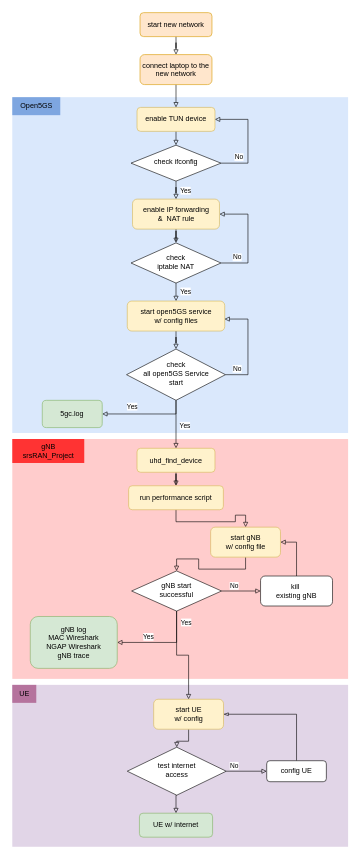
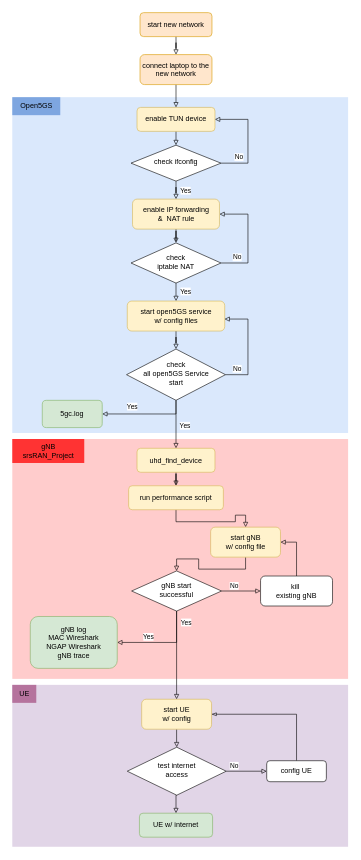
(189, 714) -> (177, 714)
